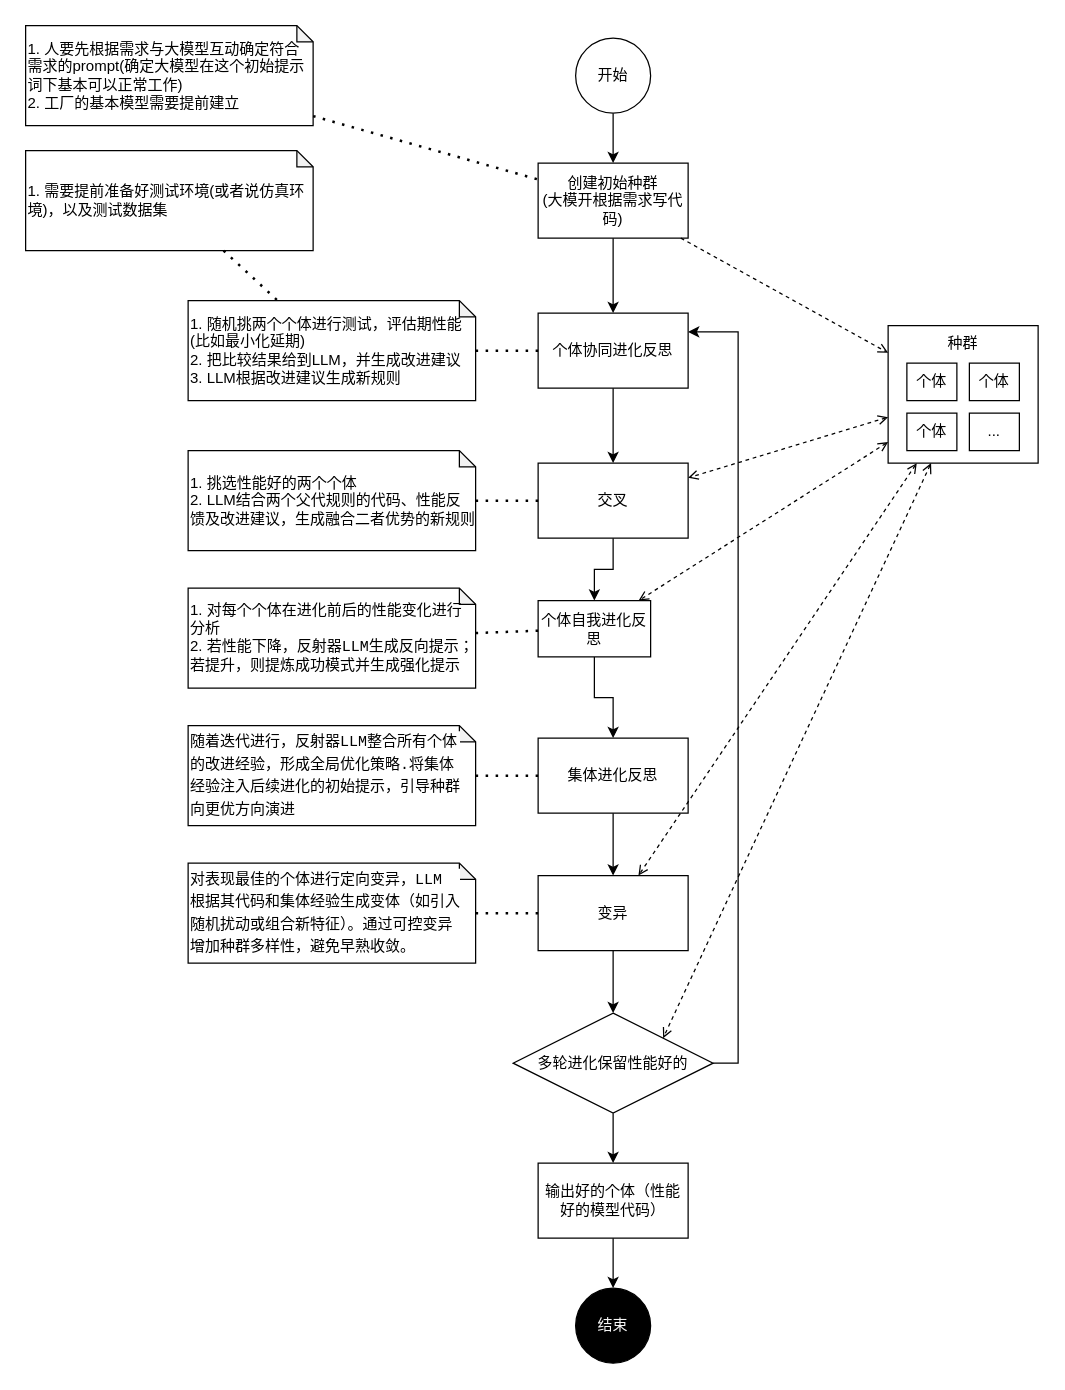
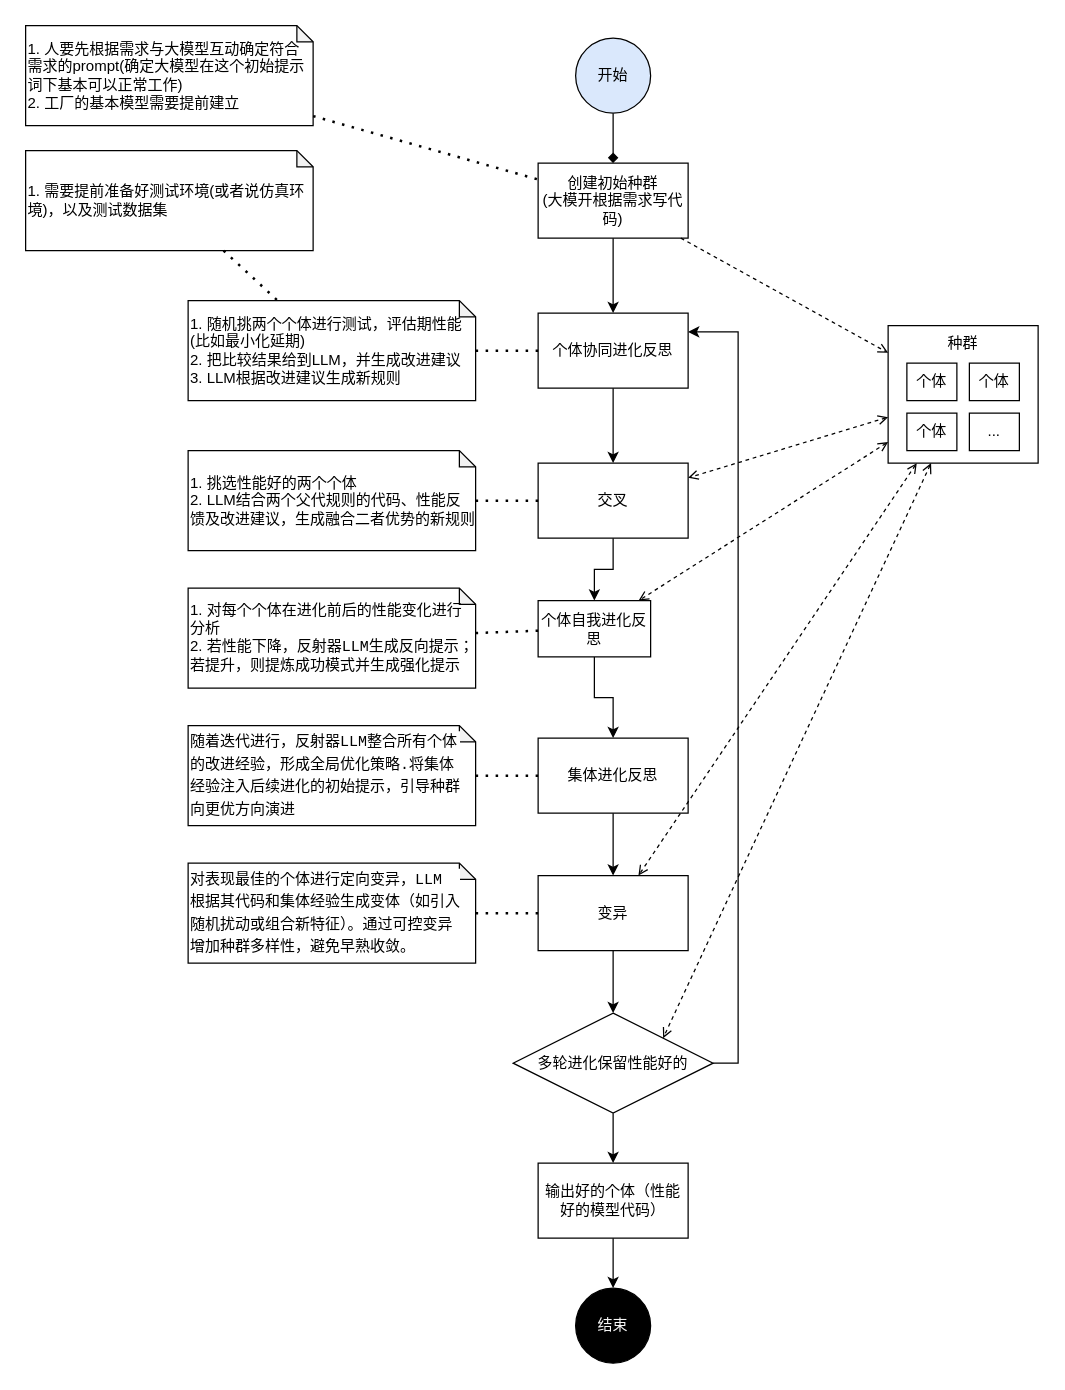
(613, 76) -> (613, 76)
(613, 153) -> (613, 152)
